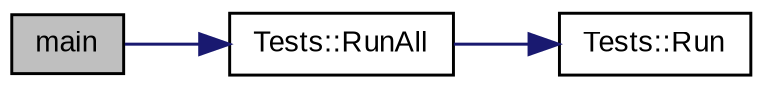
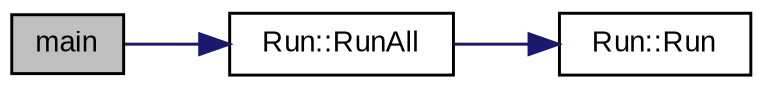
(342, 44) -> (342, 44)
(655, 44) -> (655, 44)
